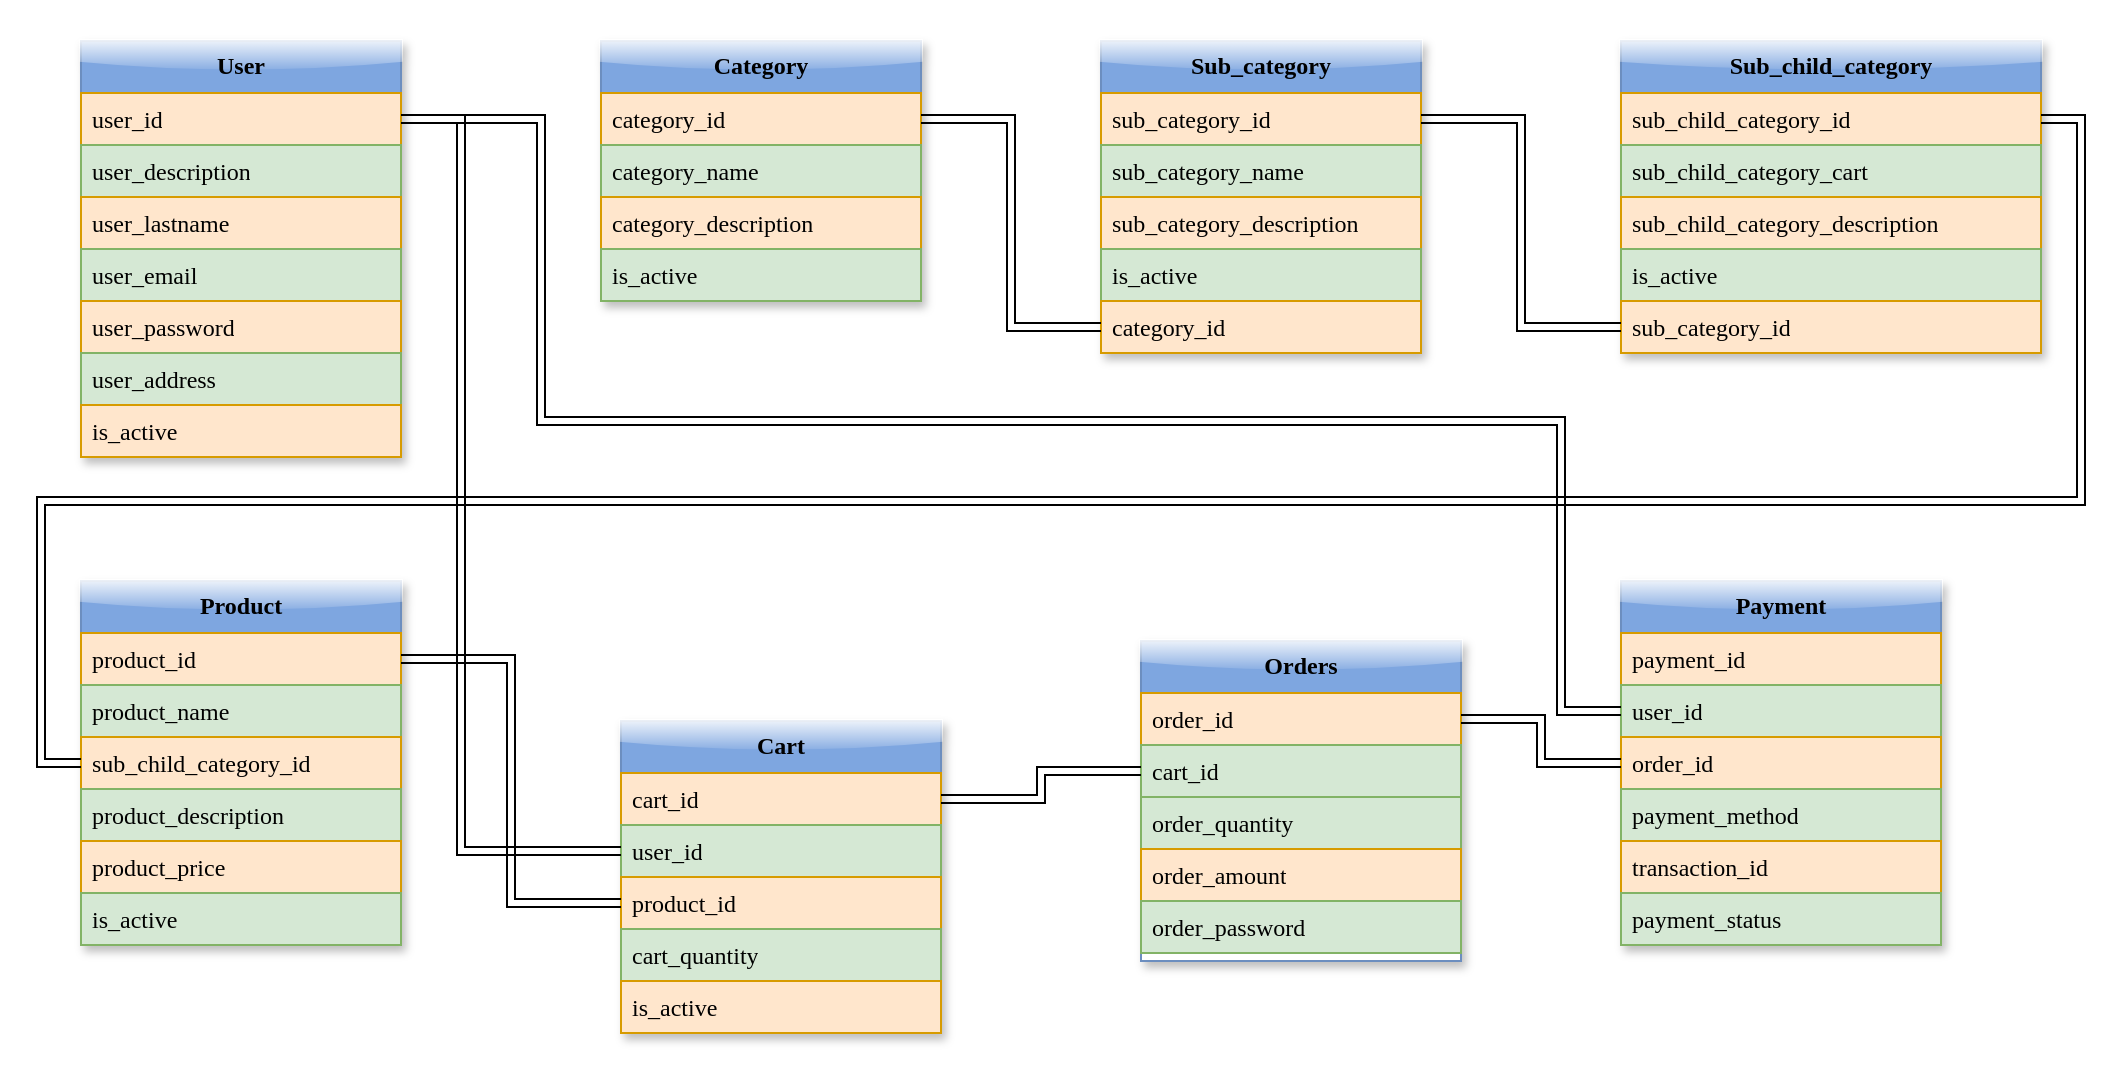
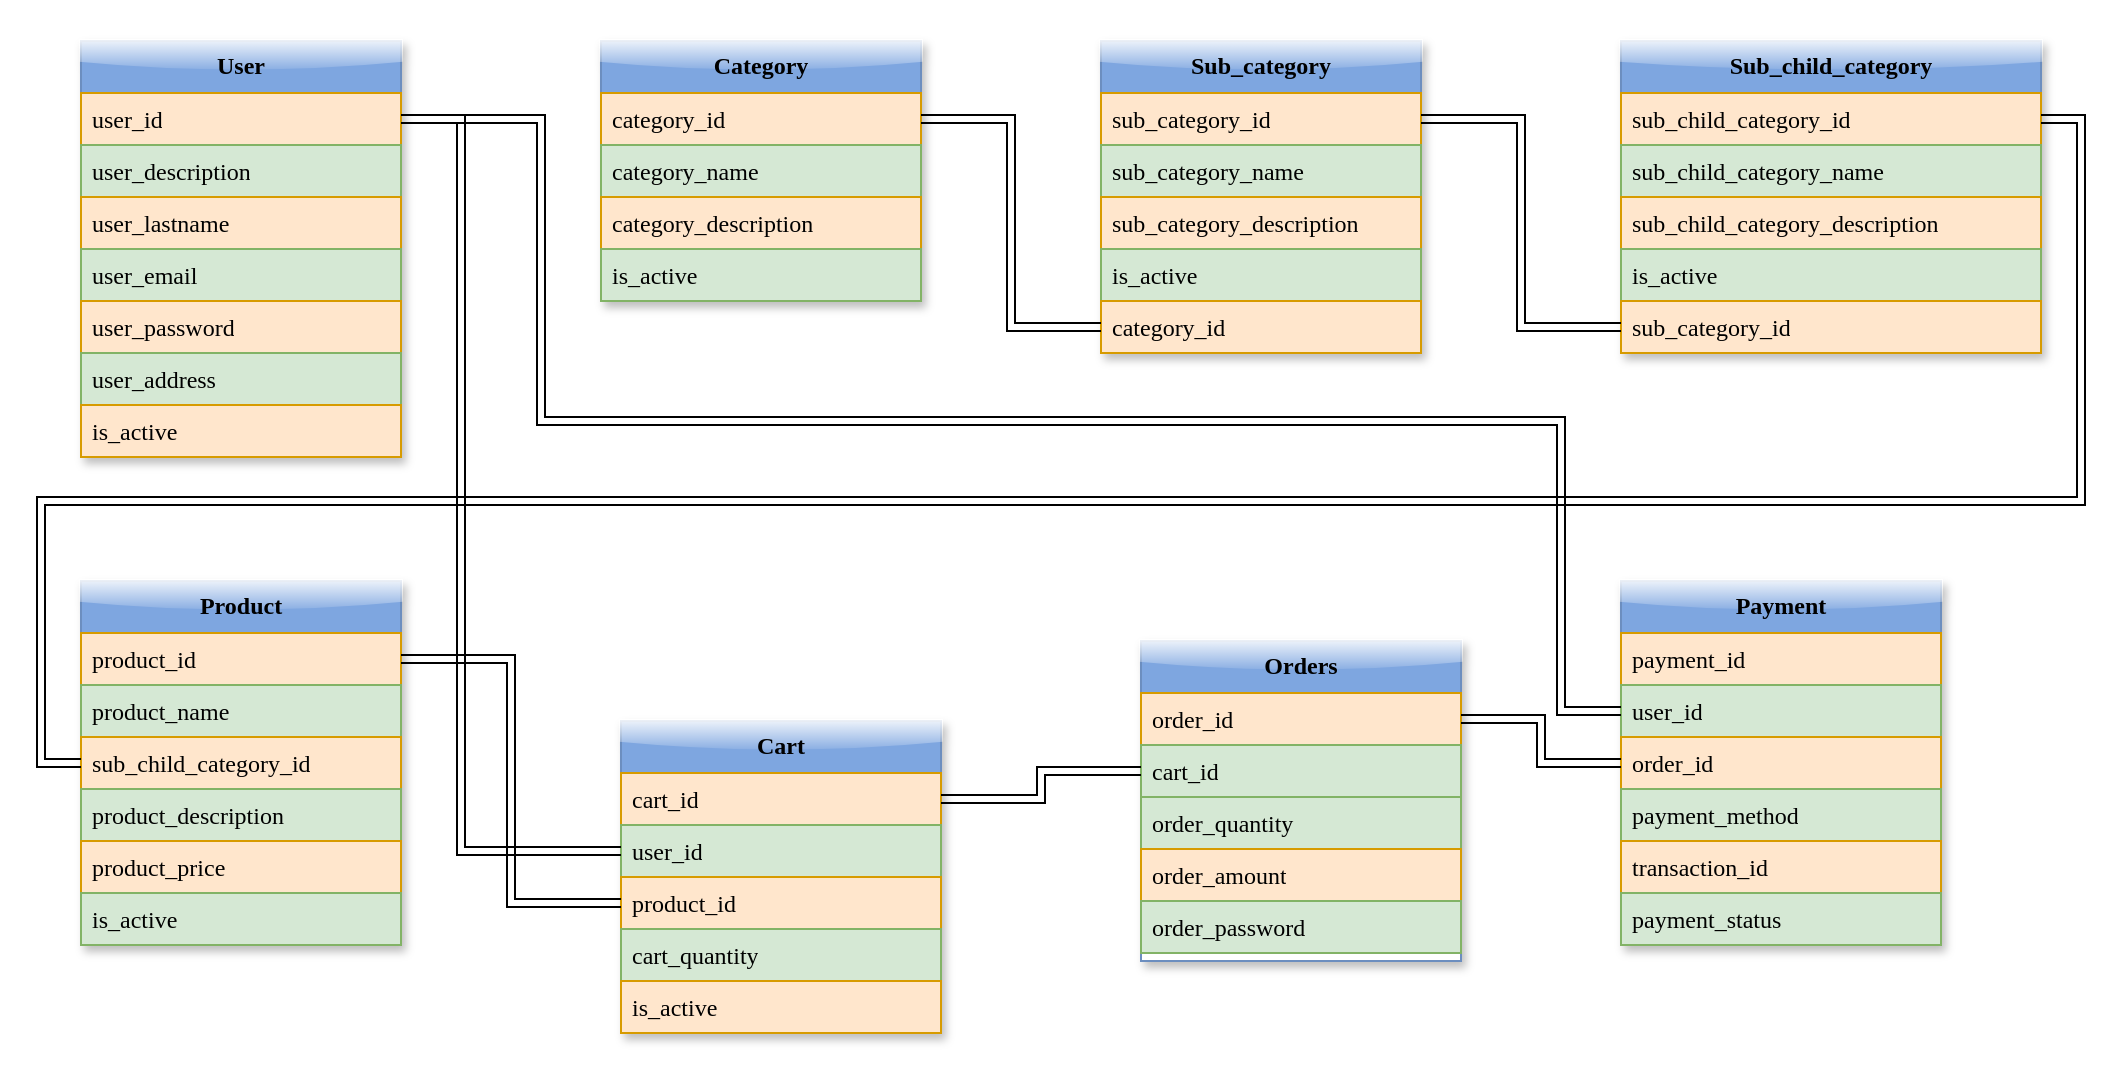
(1781, 173) -> (1781, 173)
